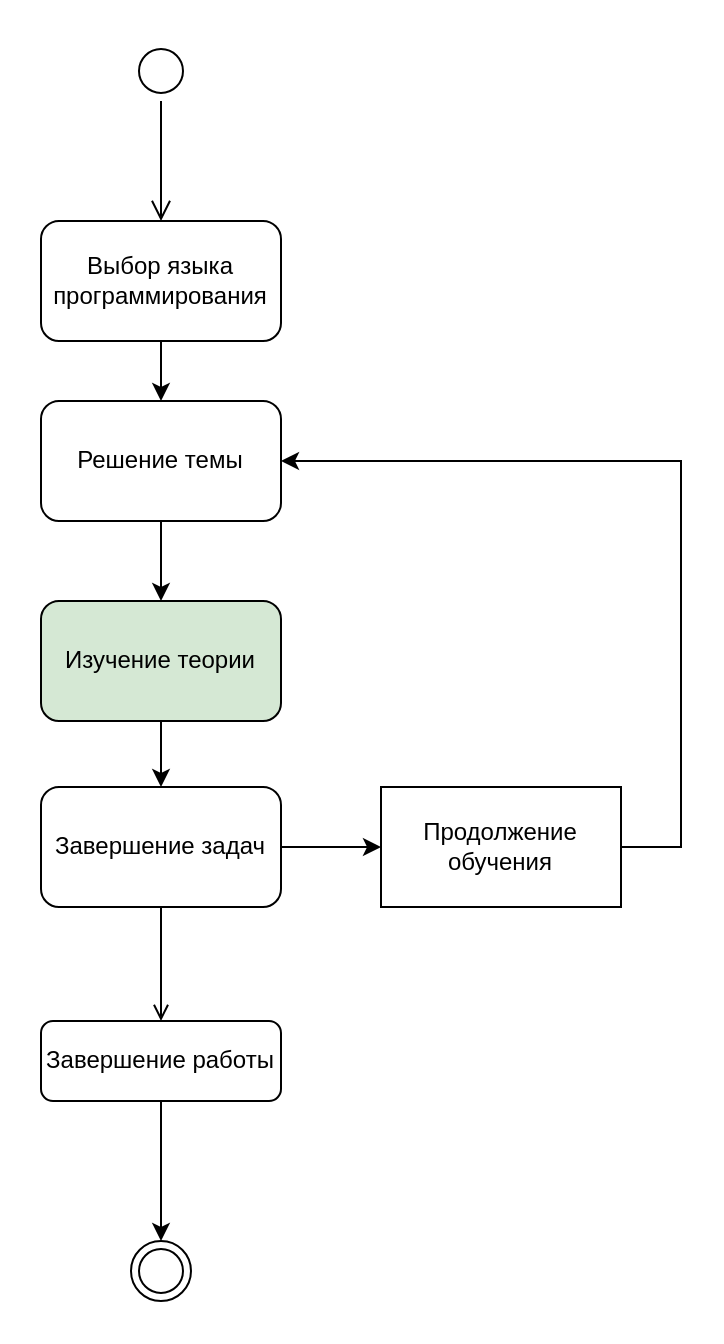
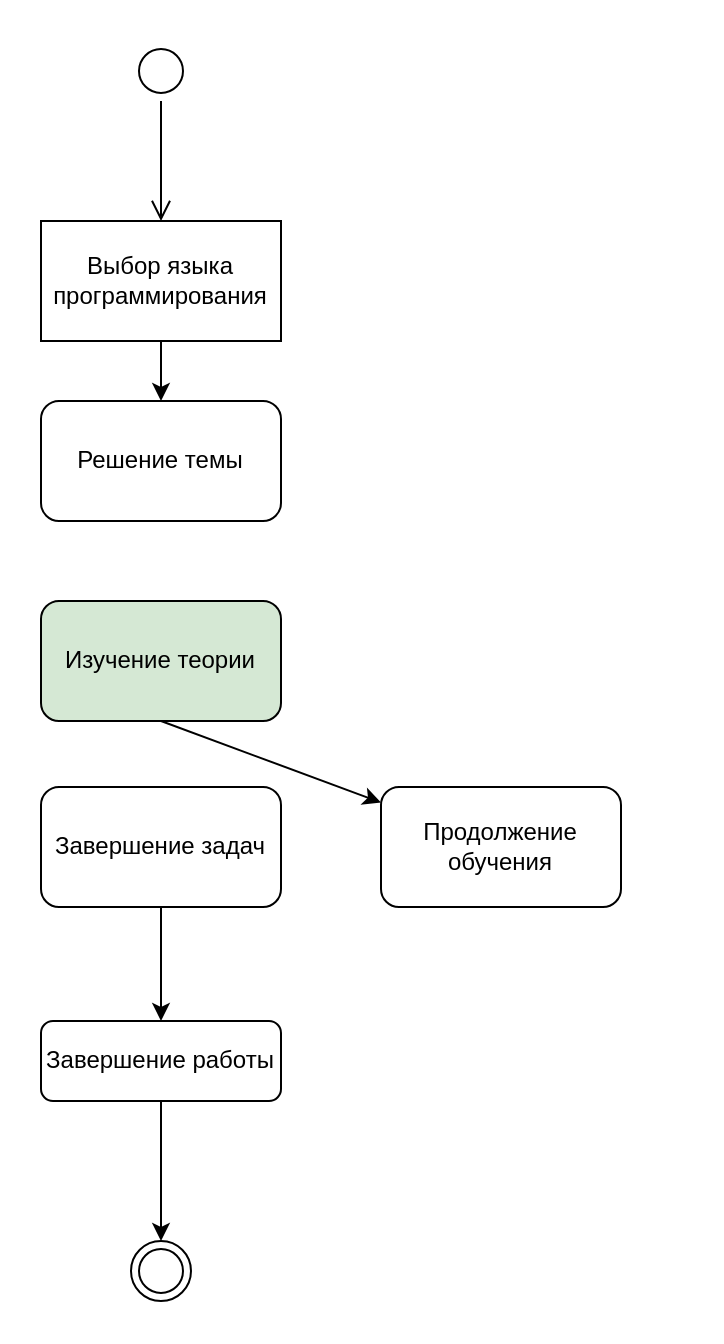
(161, 281) -> (161, 281)
(681, 491) -> none
(161, 554) -> none
(161, 747) -> (265, 759)
(324, 847) -> none
(501, 847) -> (501, 847)
(161, 1009) -> (161, 1006)
